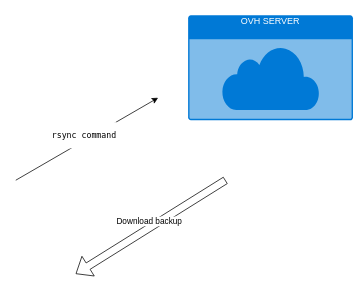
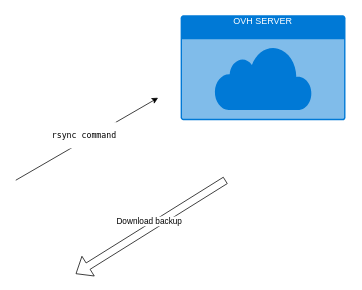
(270, 68) -> (263, 68)
